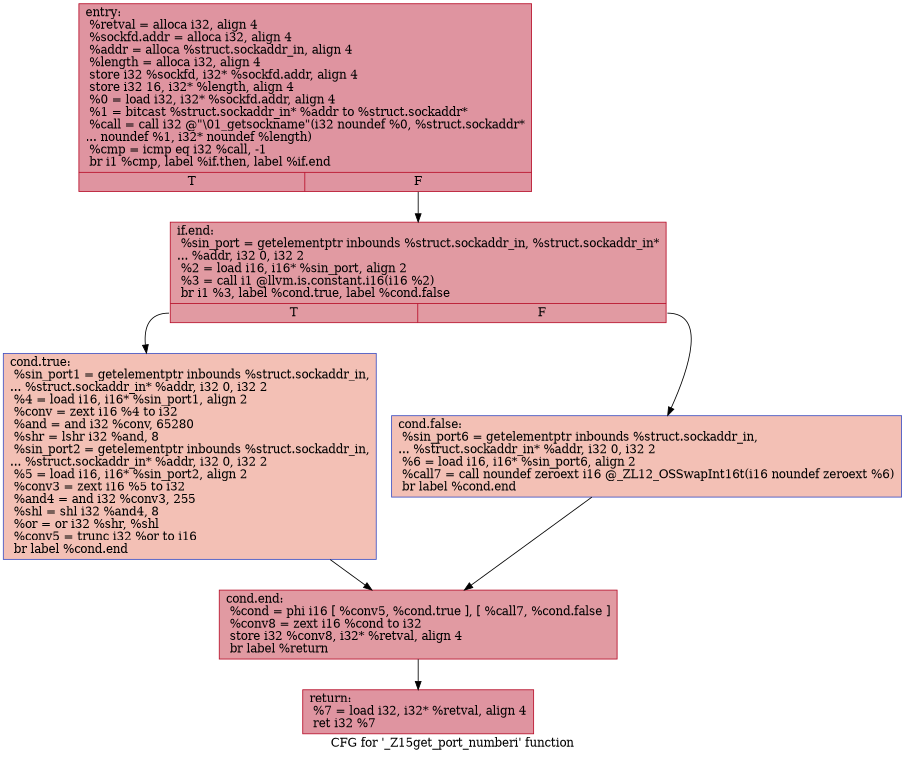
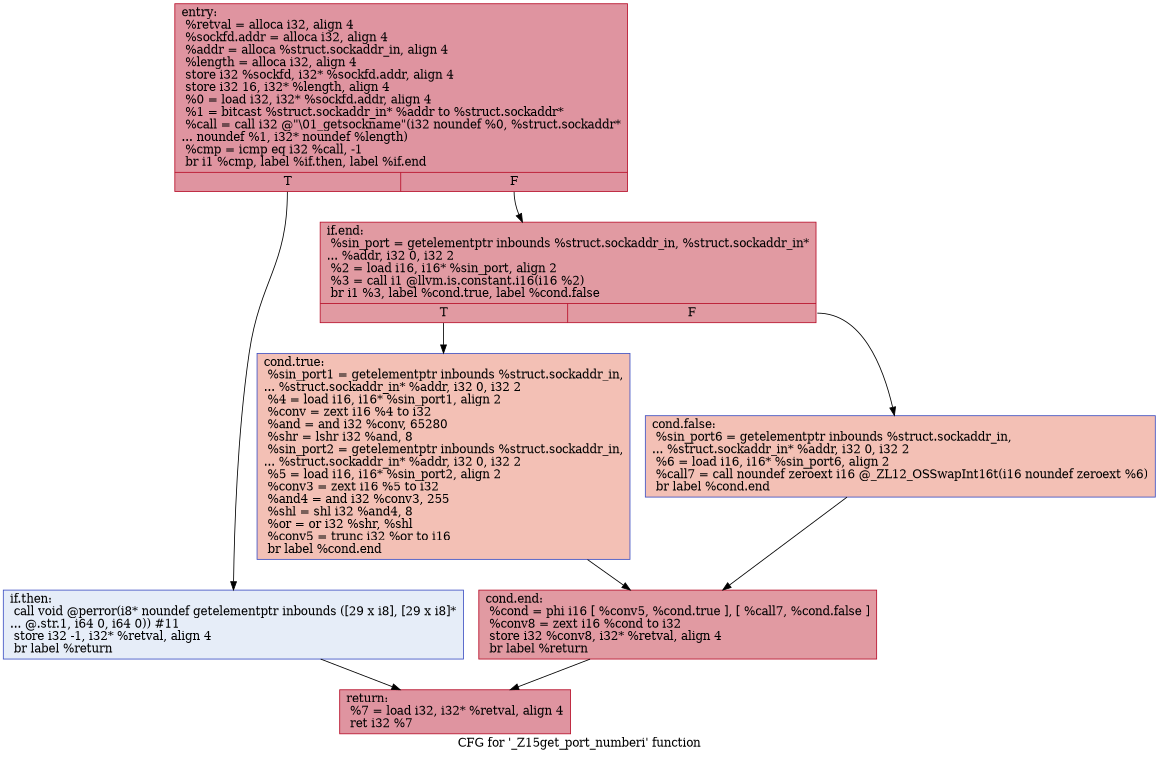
none -> (233, 625)
